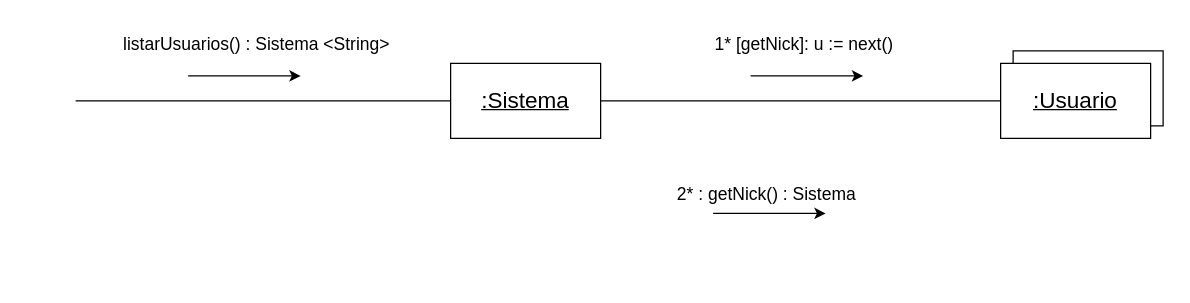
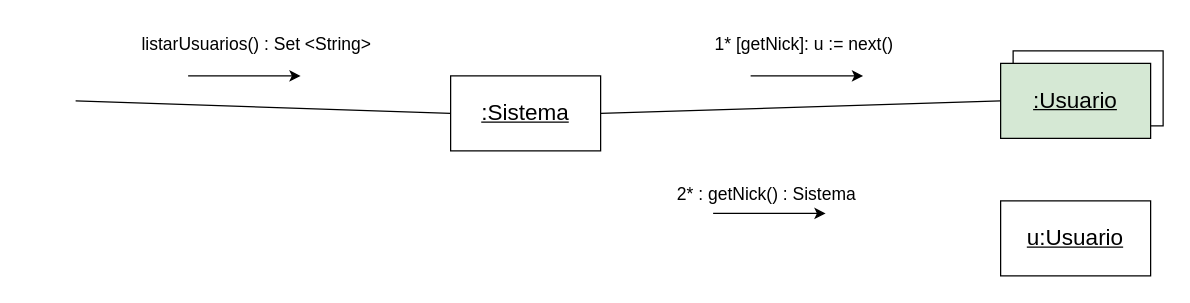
(257, 44) -> (257, 44)
(526, 101) -> (526, 113)
(1076, 101) -> (1076, 101)
none -> (1076, 238)
